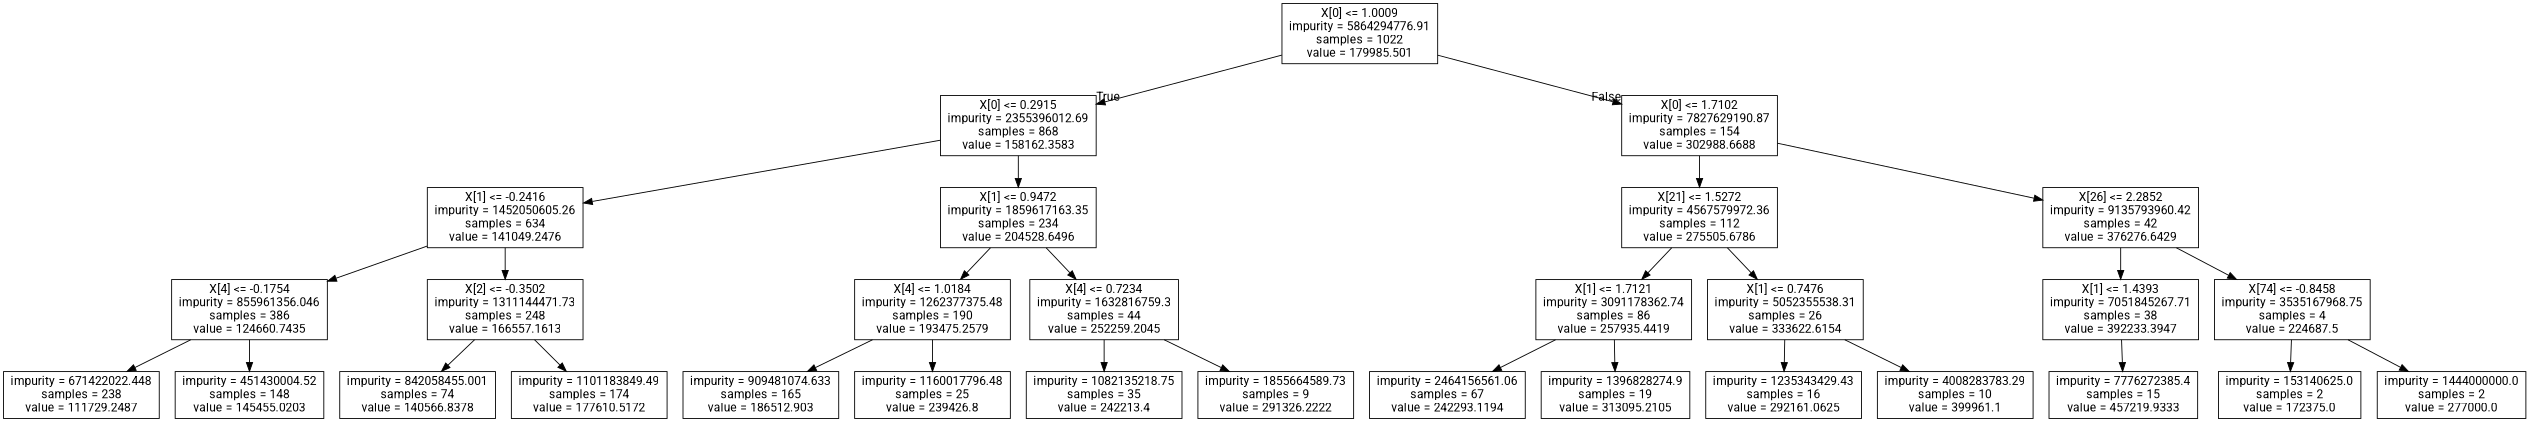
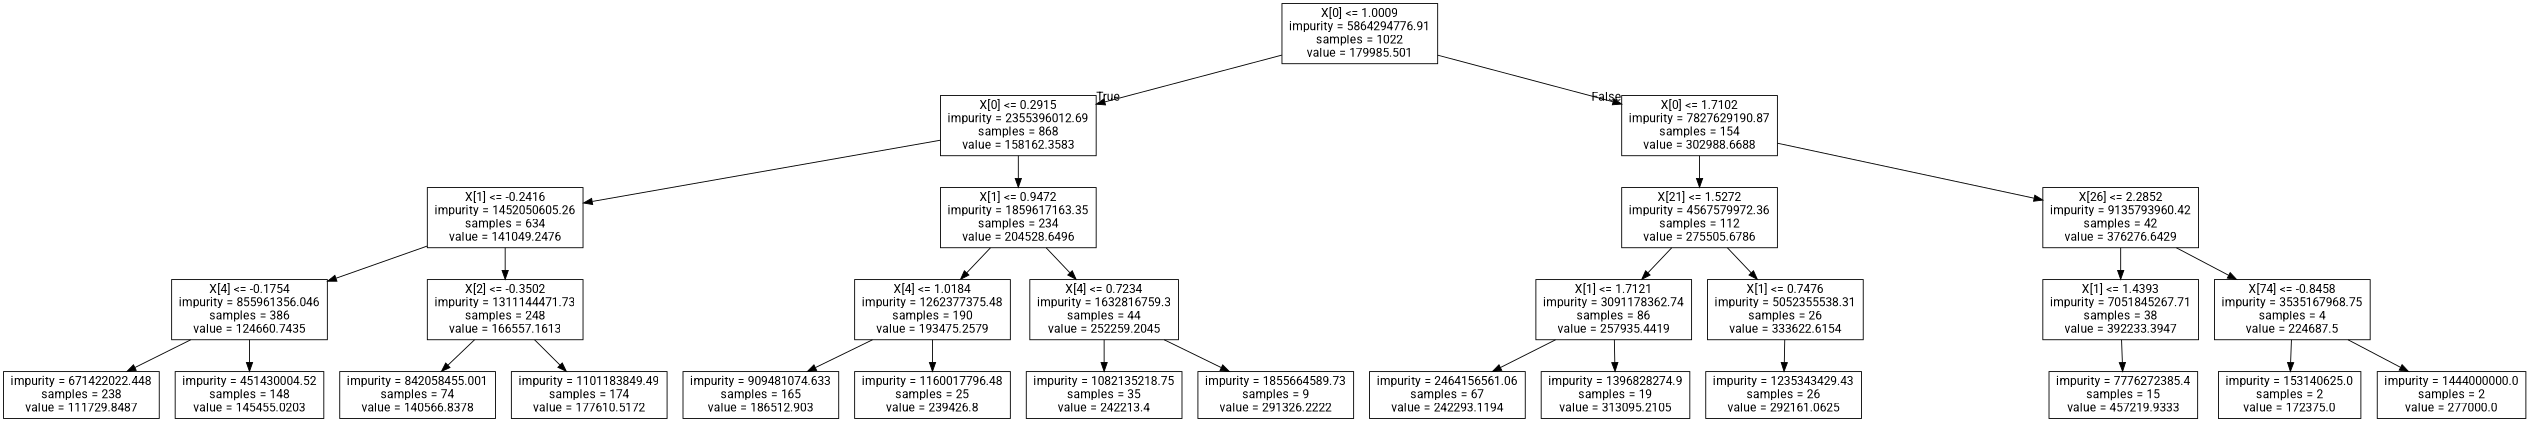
(81, 395) -> (81, 395)
(1784, 395) -> (1784, 395)
(1955, 395) -> none
